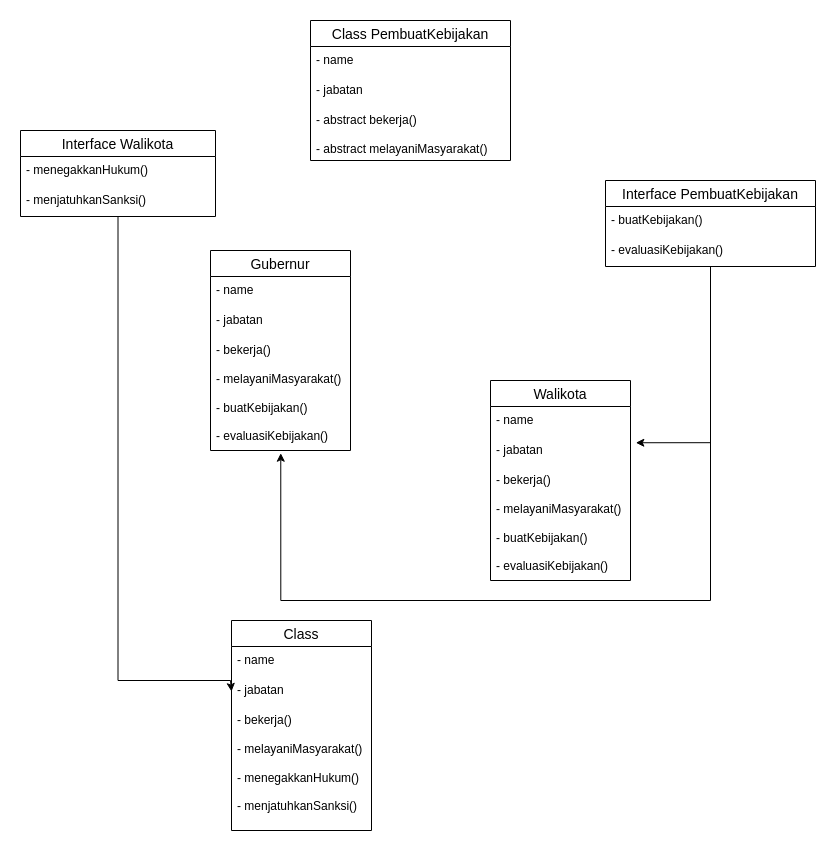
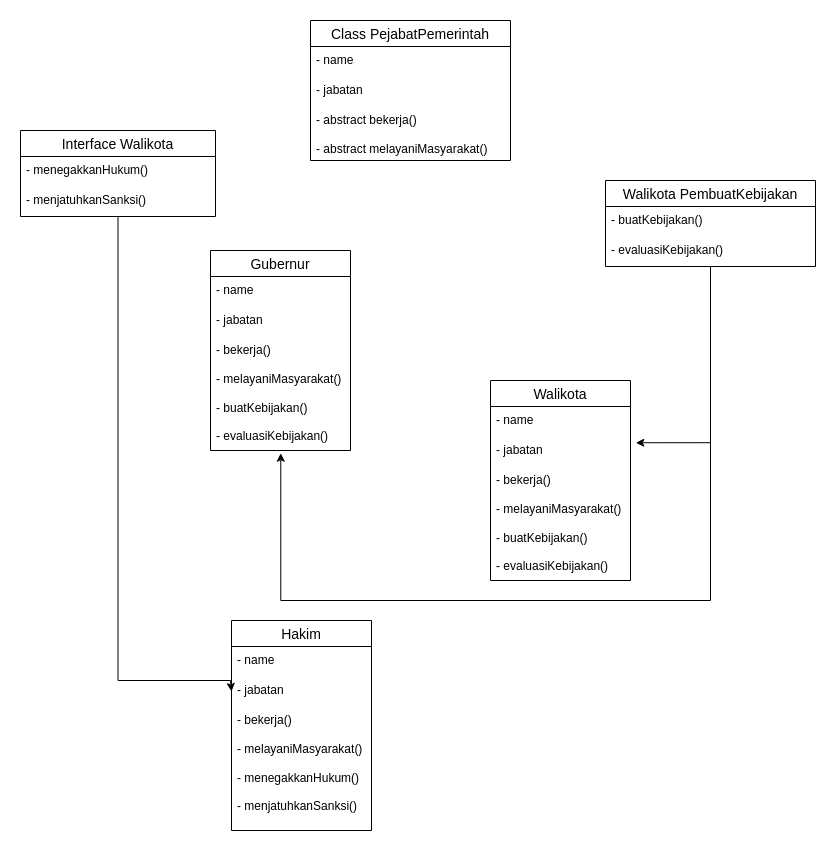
(410, 34) -> (410, 34)
(710, 194) -> (710, 194)
(301, 634) -> (301, 634)
